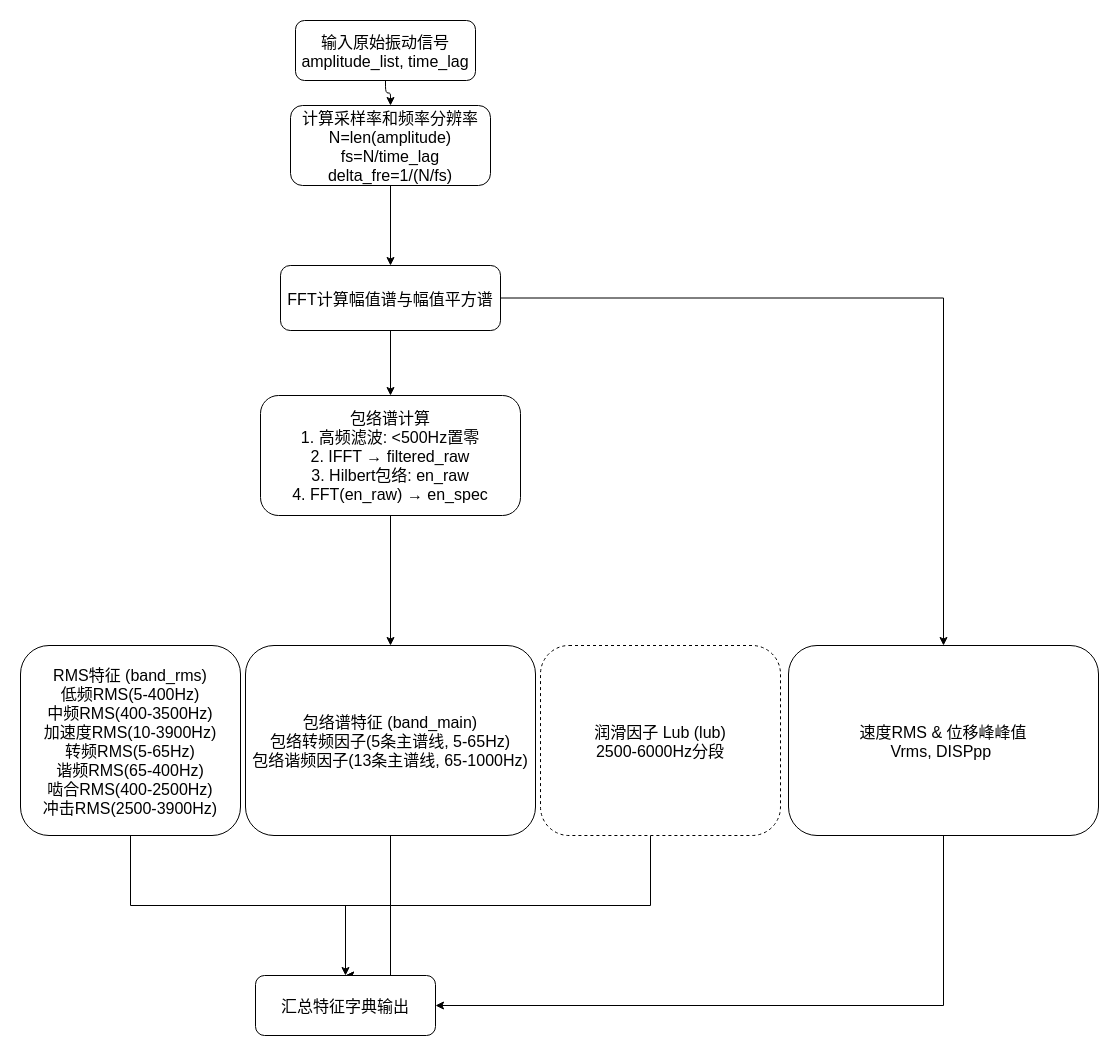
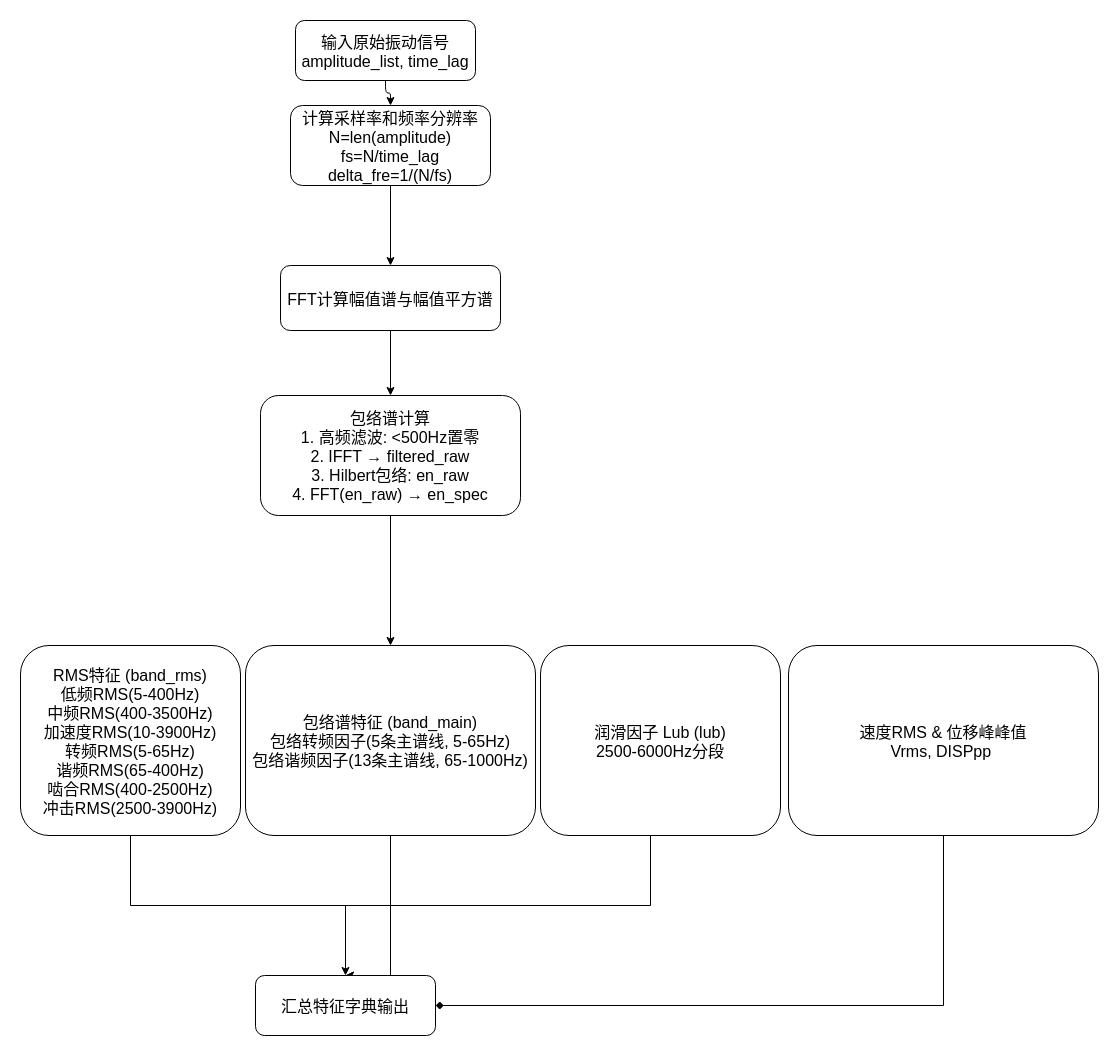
(893, 298) -> none
(661, 741) -> (661, 741)
(651, 836) -> (651, 836)
(444, 1006) -> (444, 1006)
